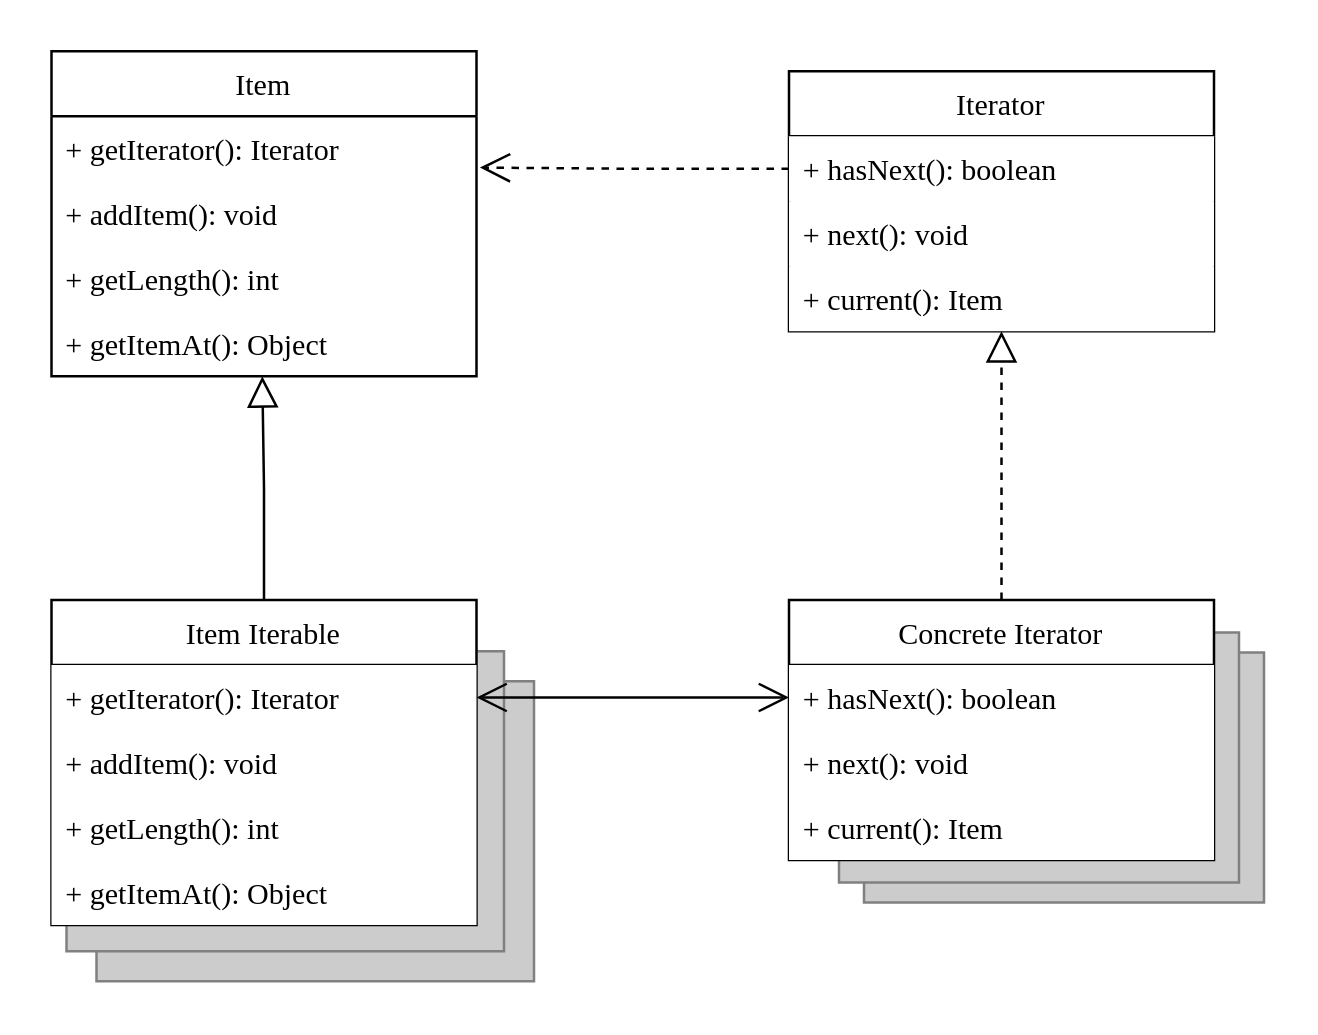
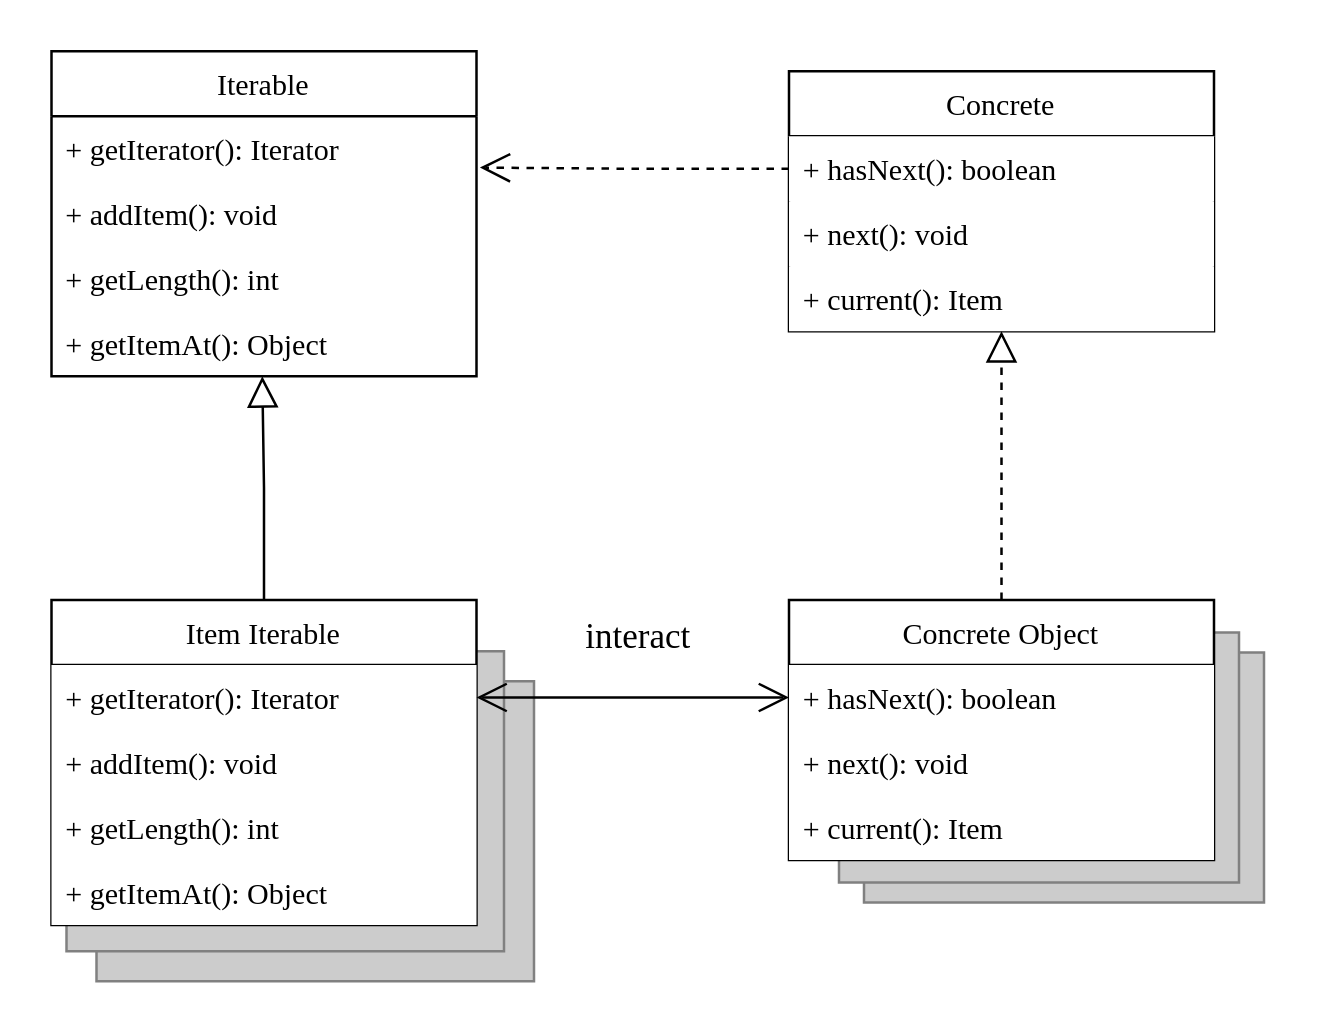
(263, 85) -> (263, 85)
(1000, 105) -> (1000, 105)
(1000, 634) -> (1000, 634)
none -> (639, 638)
